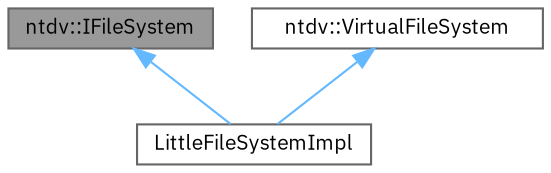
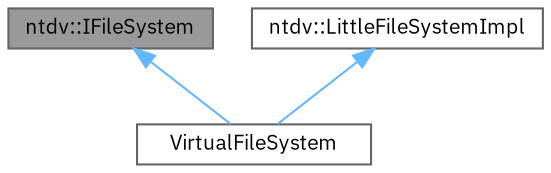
(397, 28) -> (397, 28)
(254, 144) -> (254, 144)
